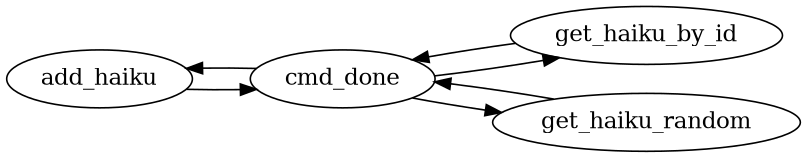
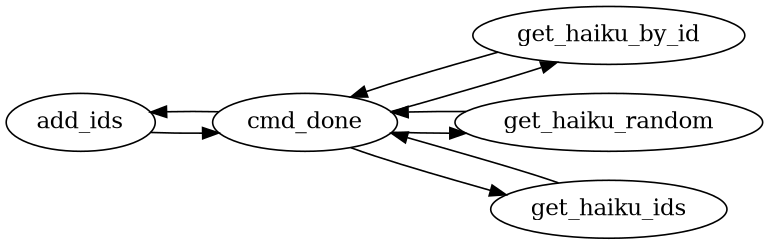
(100, 79) -> (81, 122)
none -> (609, 209)
